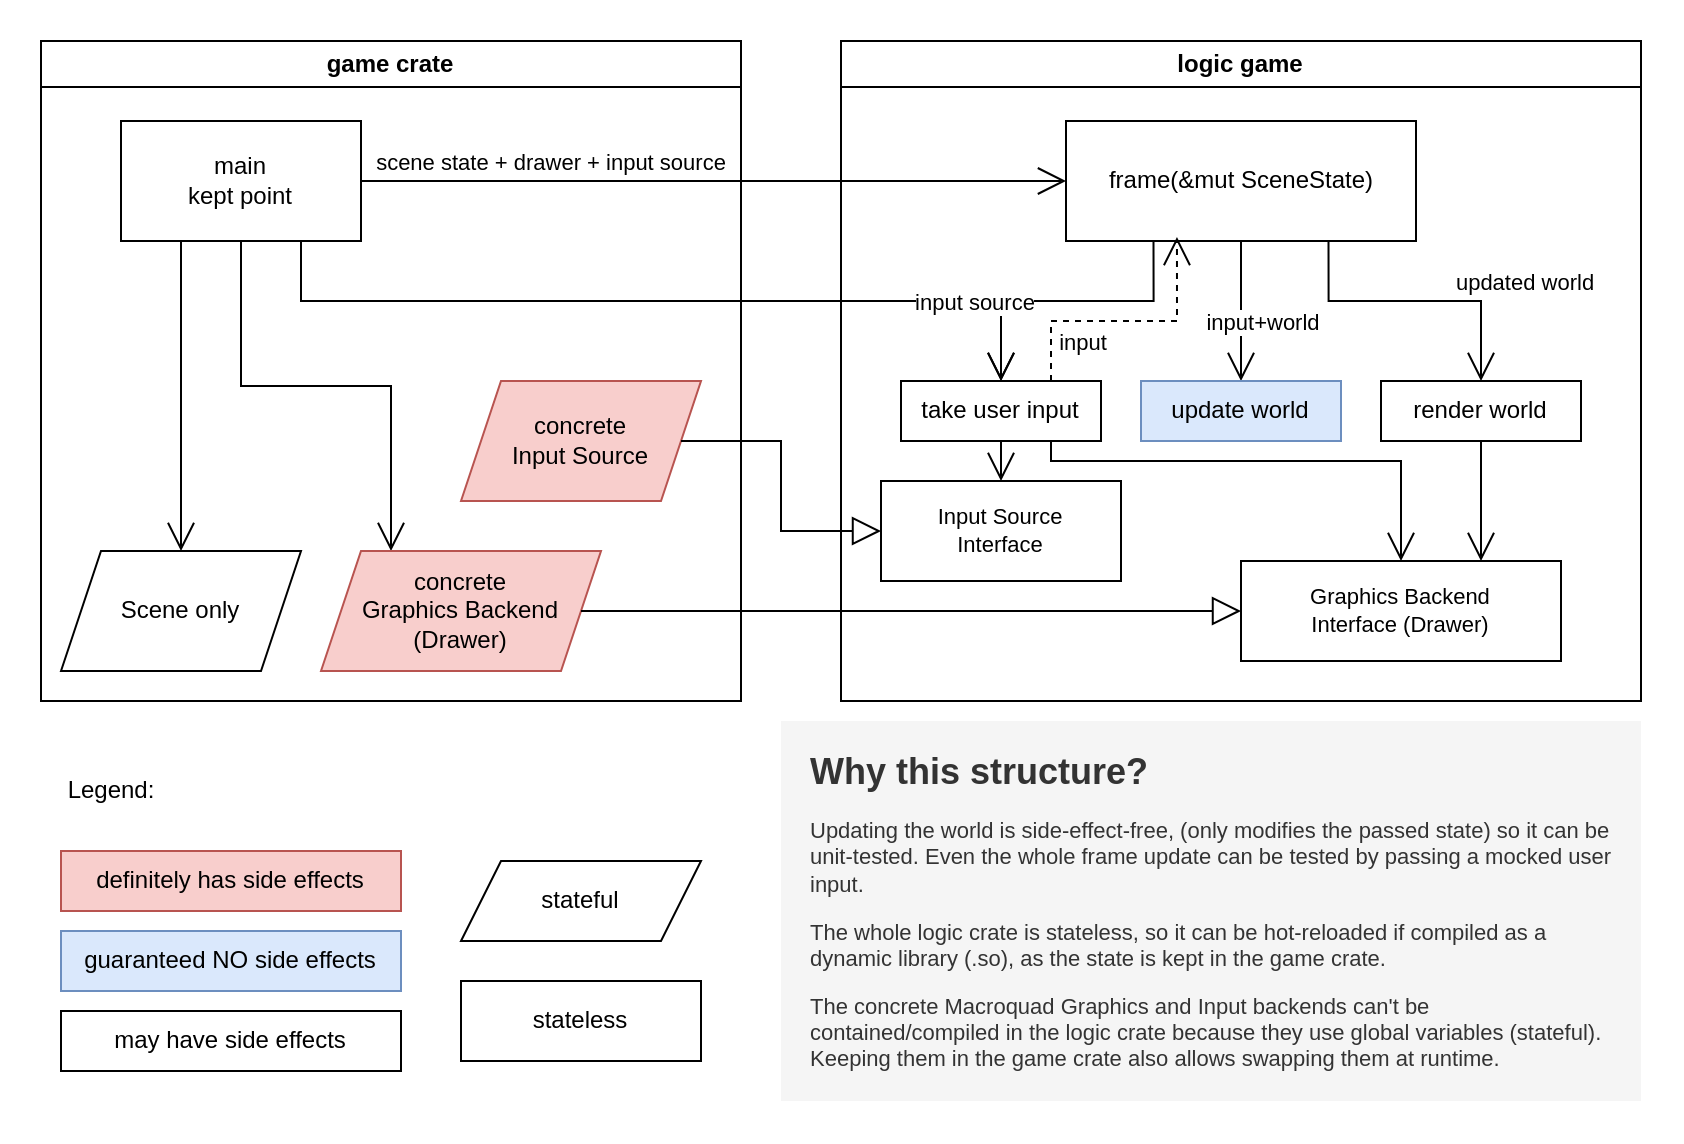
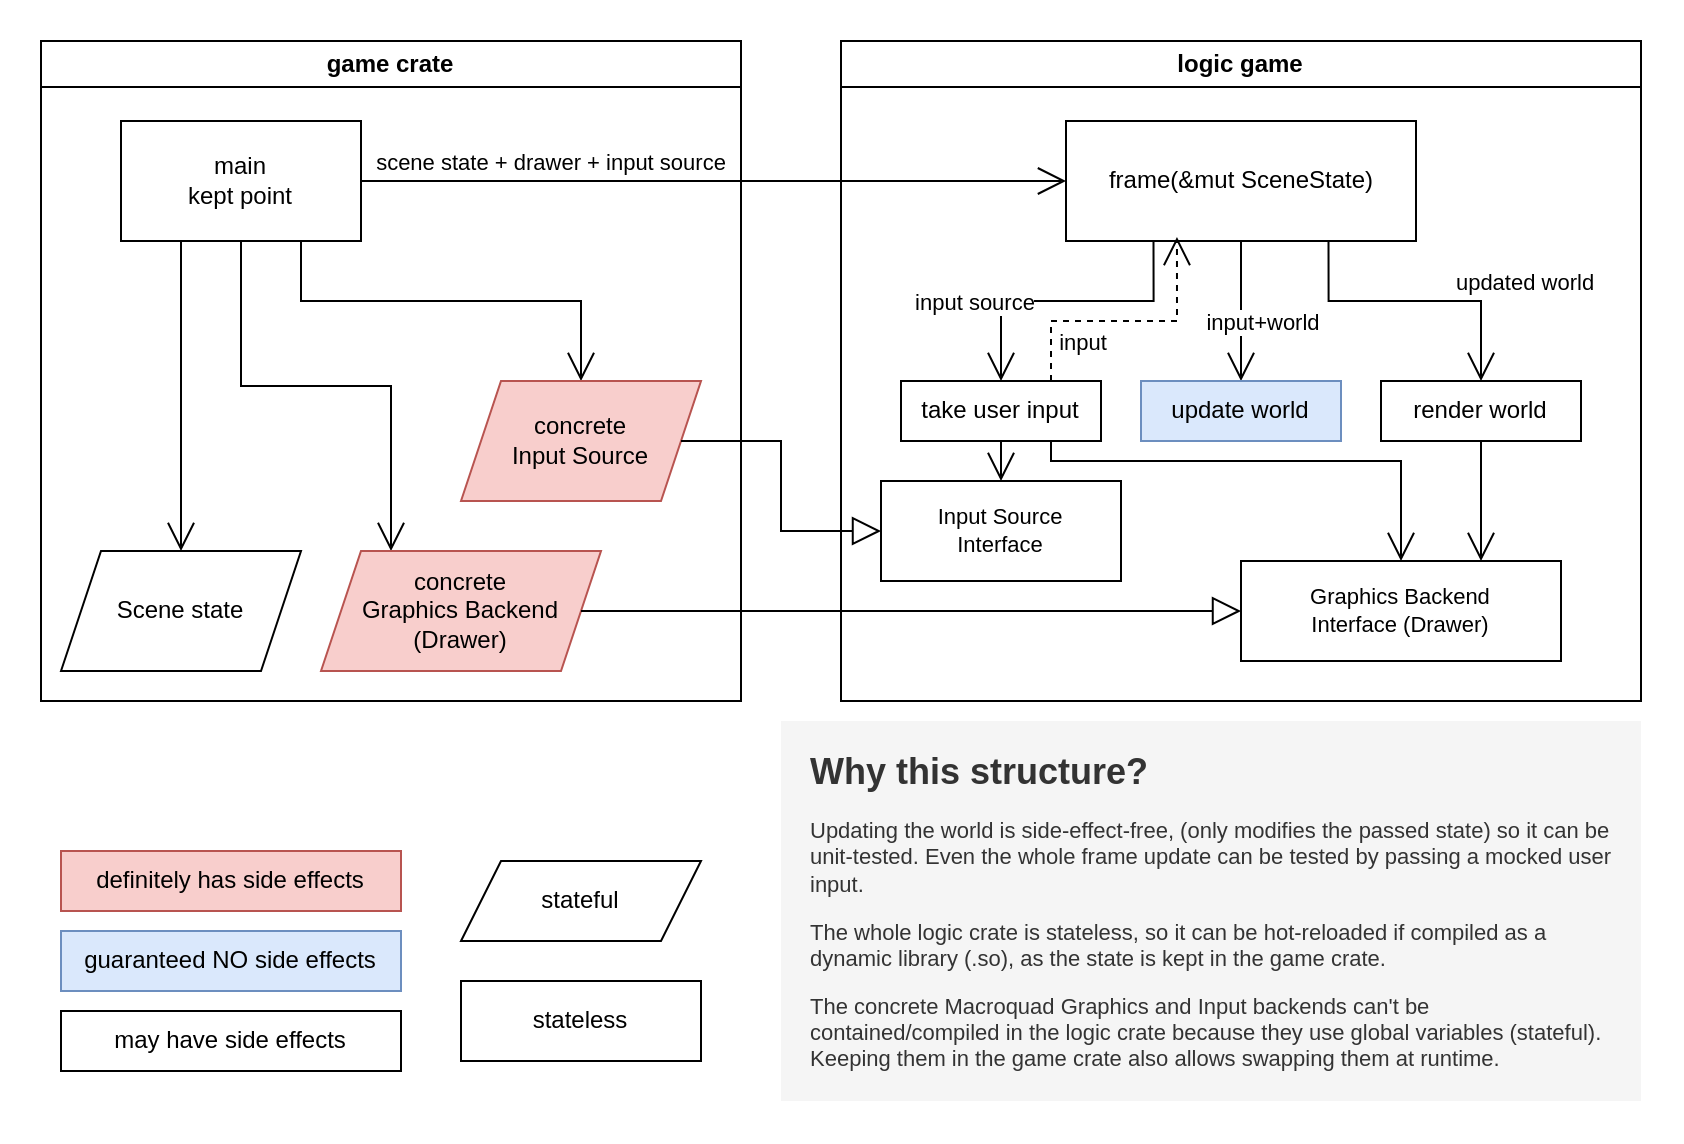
(747, 301) -> (581, 337)
(181, 611) -> (181, 611)
(111, 791) -> none
